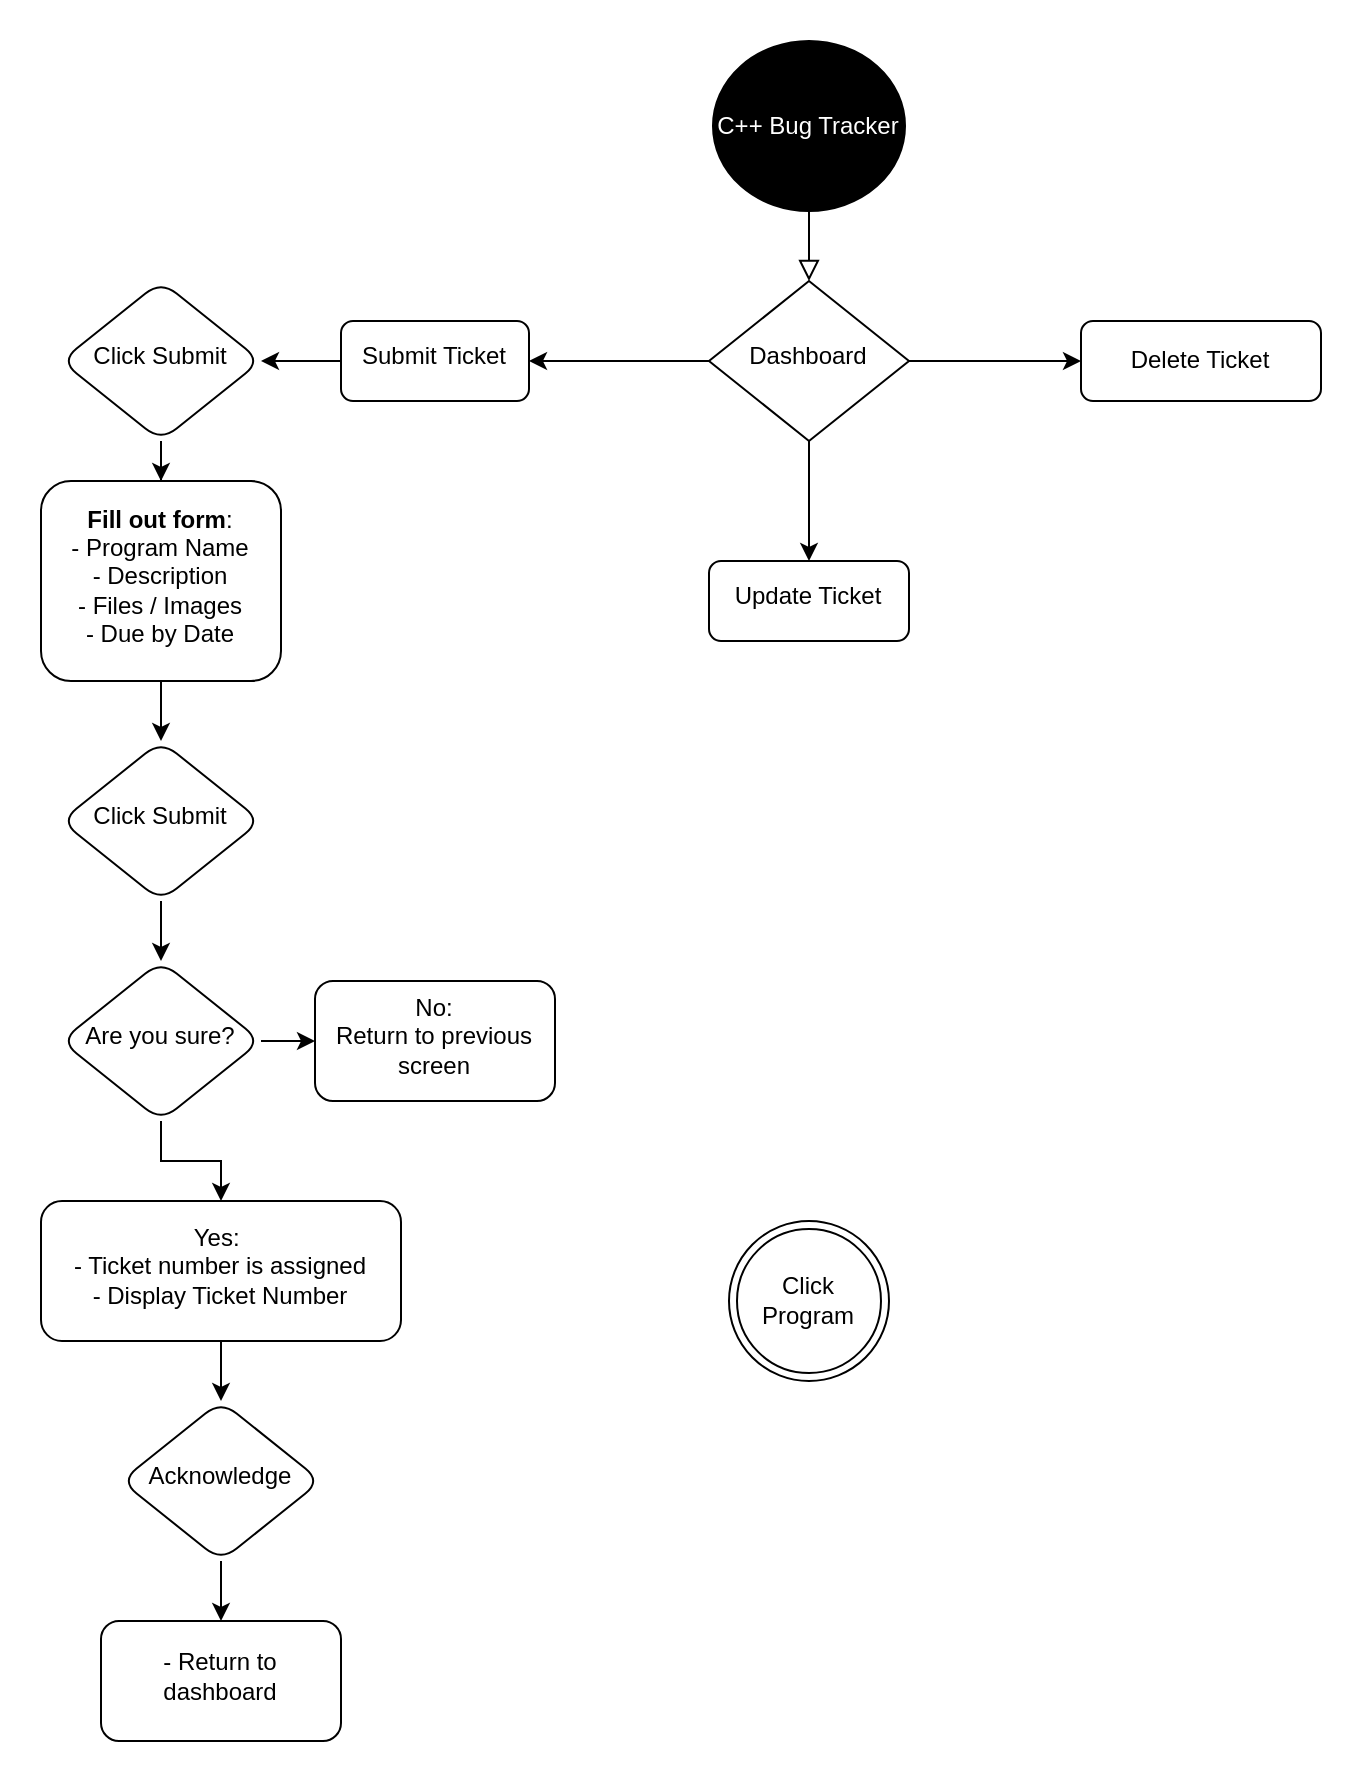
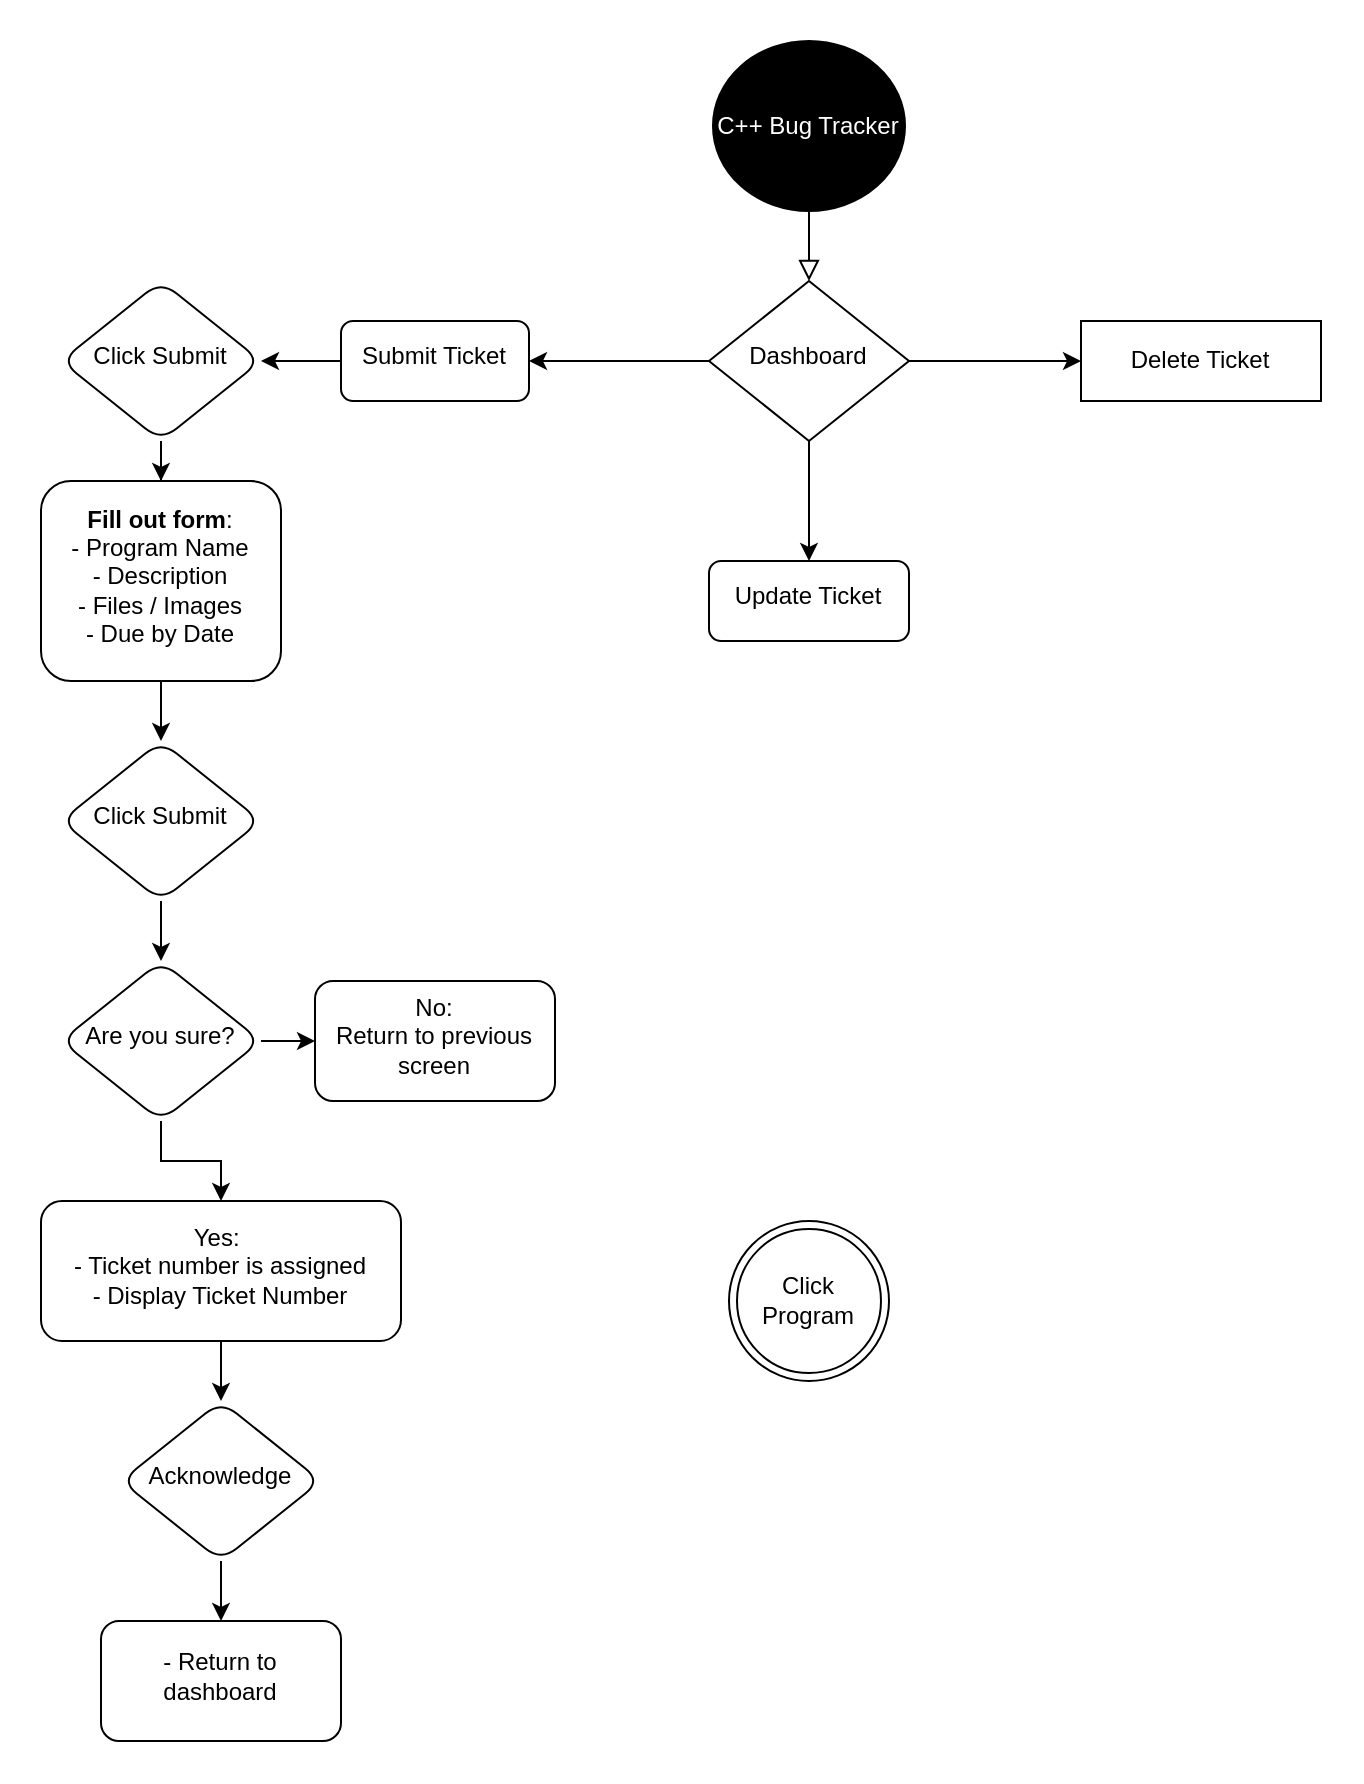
(1201, 361) -> (1201, 361)
